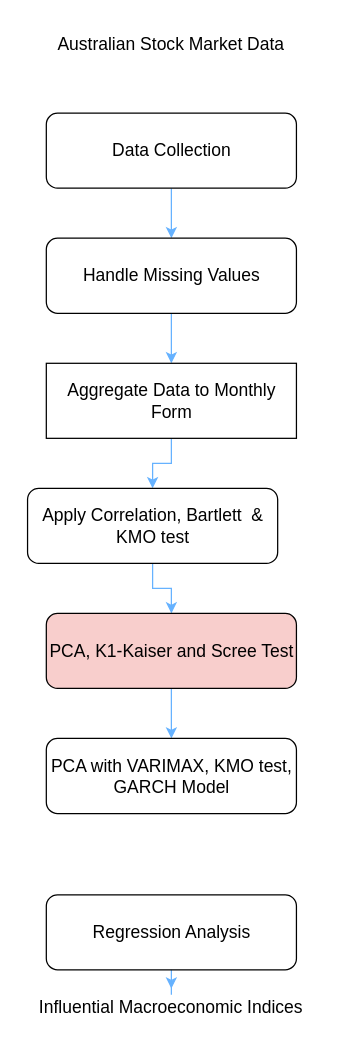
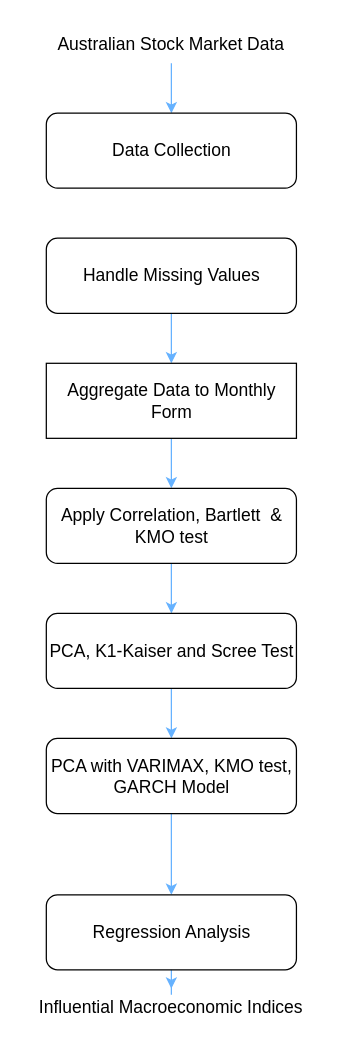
none -> (171, 84)
(171, 209) -> none
(153, 526) -> (171, 526)
(171, 651) -> (171, 651)
none -> (171, 849)
